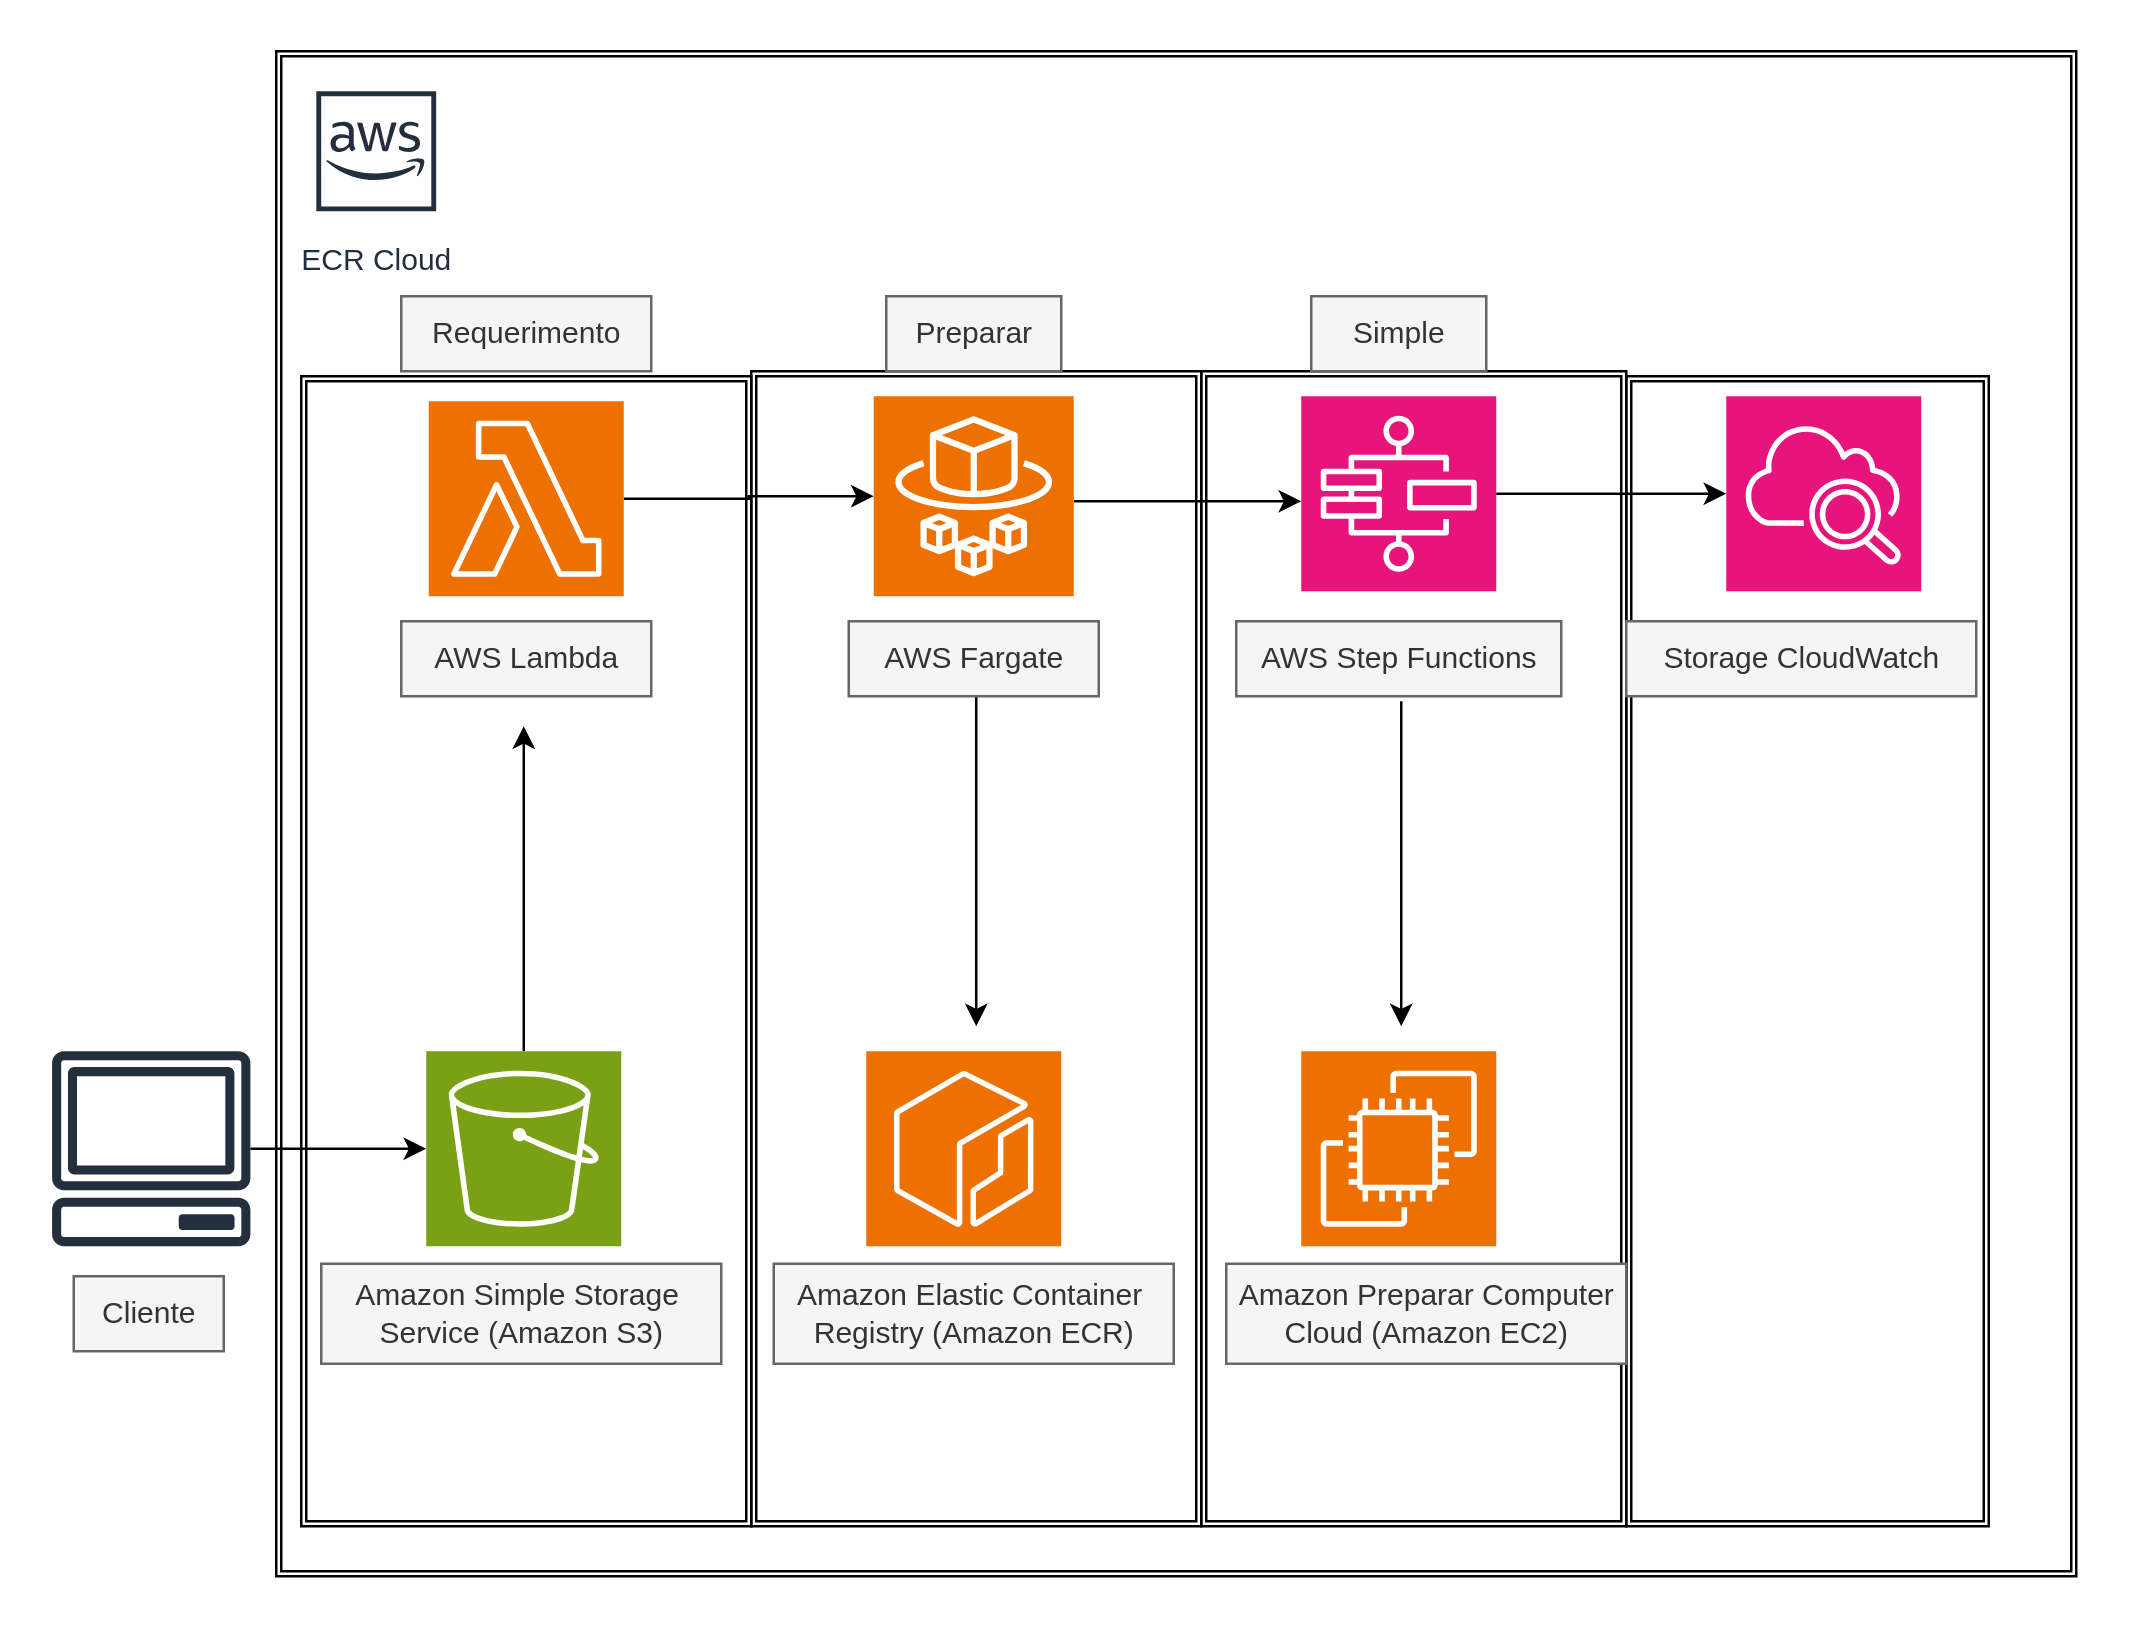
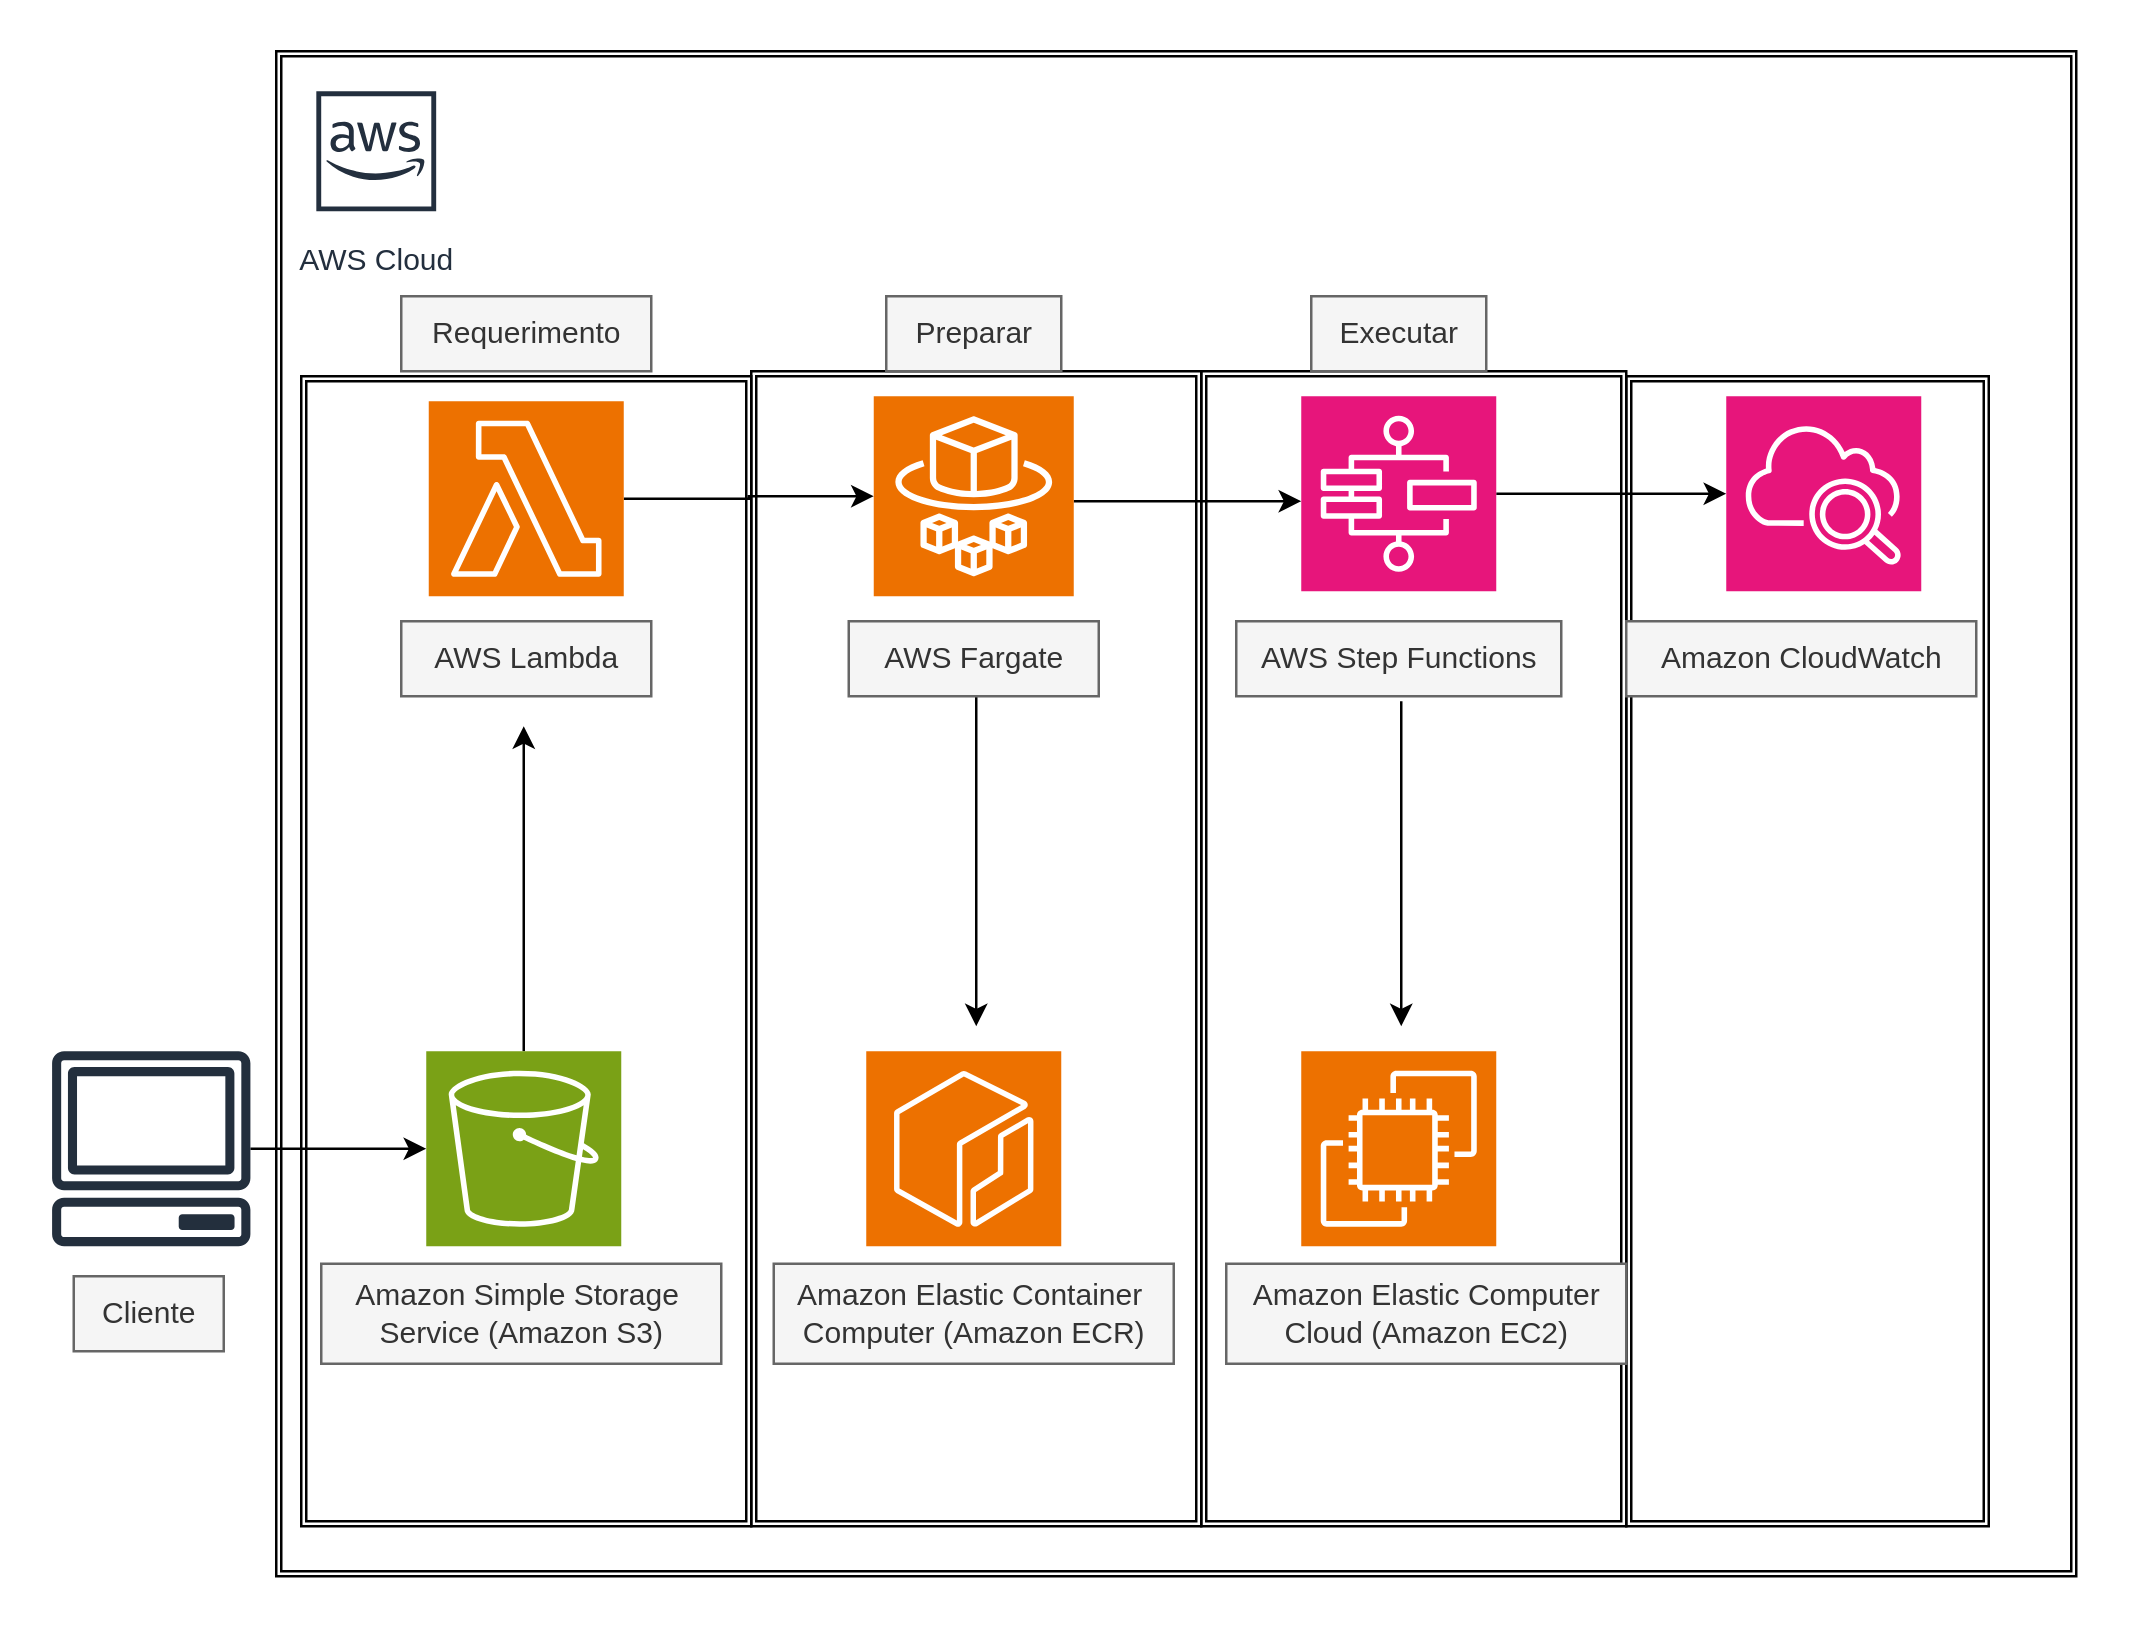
(378, 262) -> (378, 262)
(1400, 334) -> (1400, 334)
(1803, 659) -> (1803, 659)
(975, 1314) -> (975, 1314)
(1428, 1314) -> (1428, 1314)
